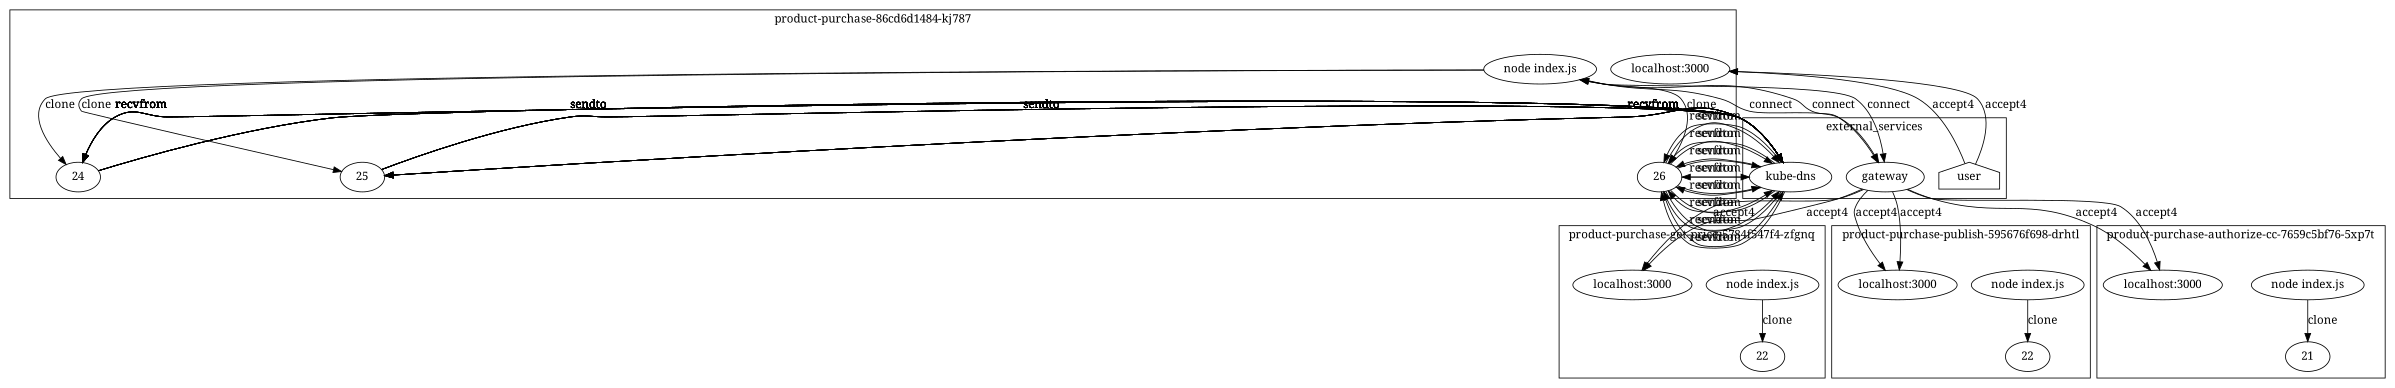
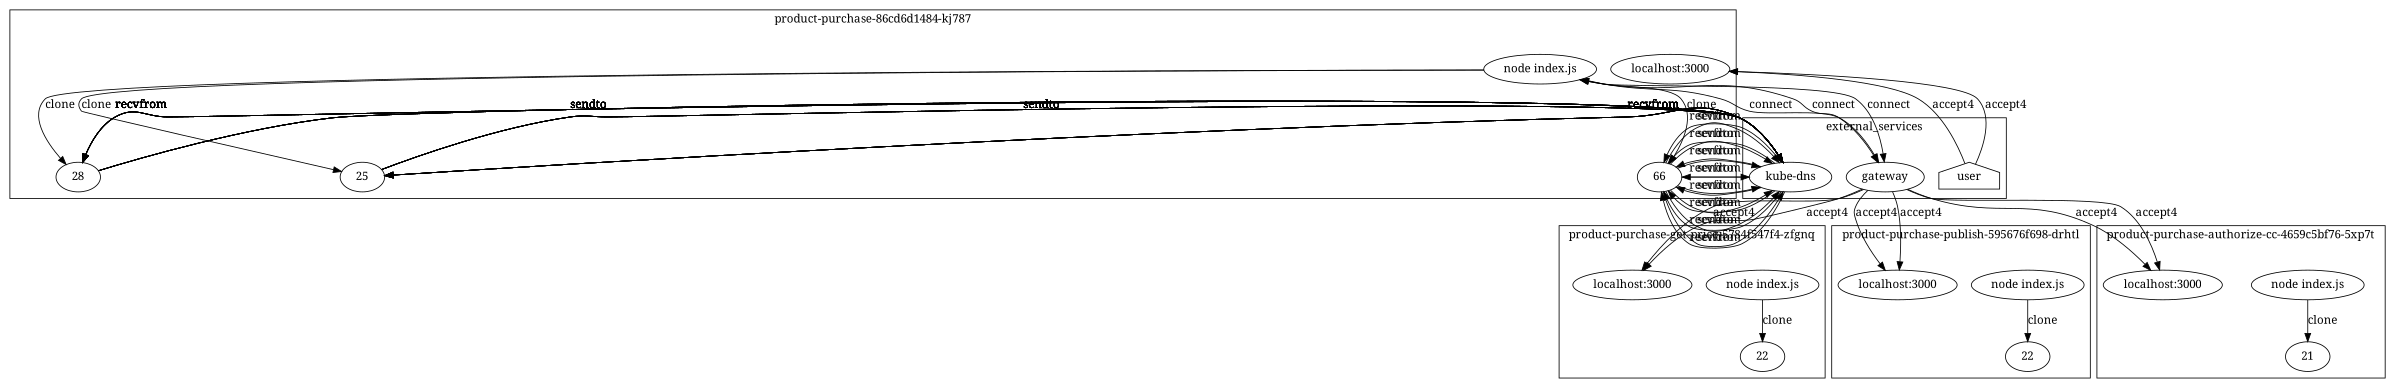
(78, 177) -> (78, 177)
(1660, 177) -> (1660, 177)
(2241, 235) -> (2241, 235)
